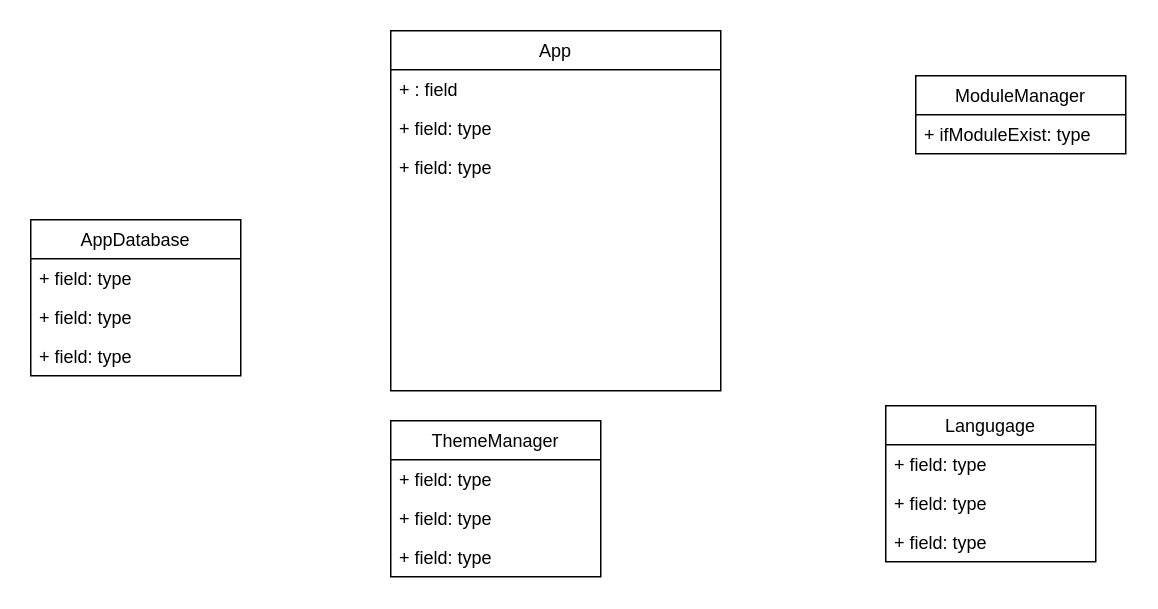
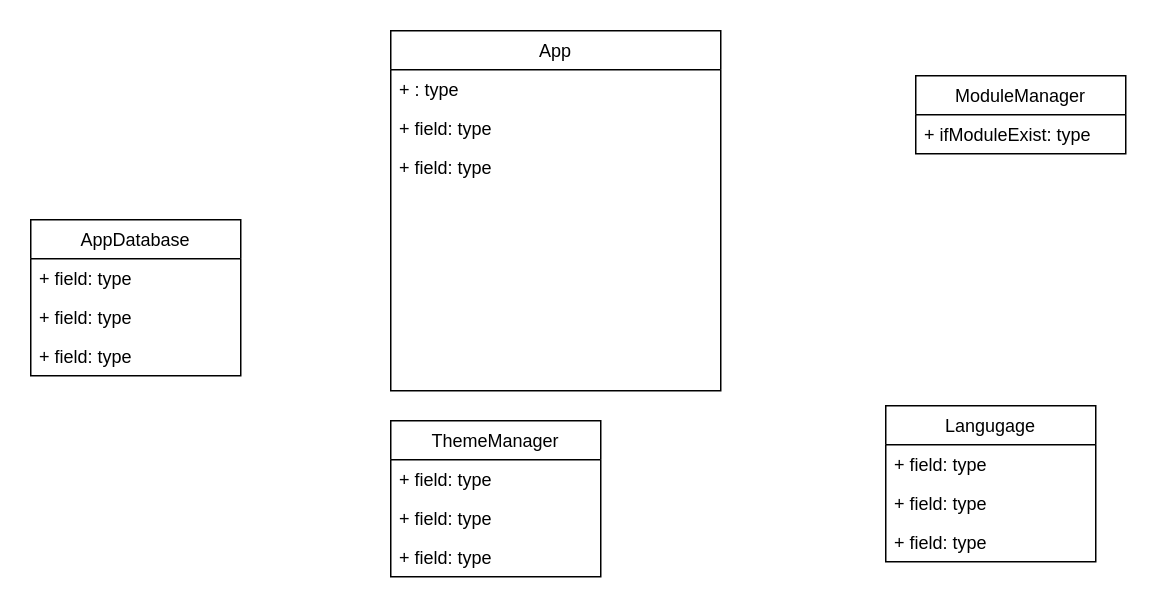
(433, 90) -> (432, 90)
